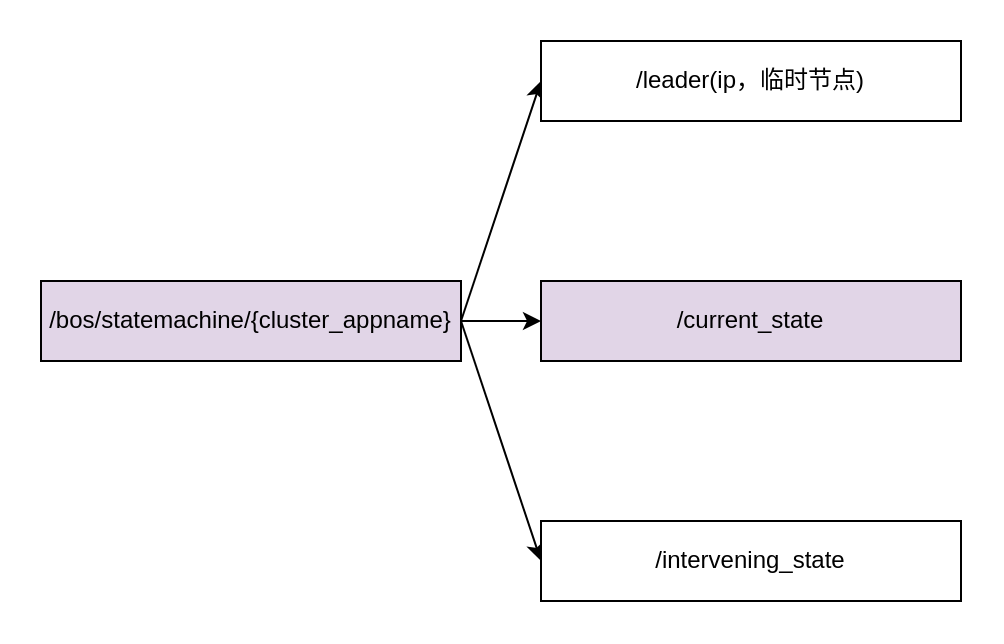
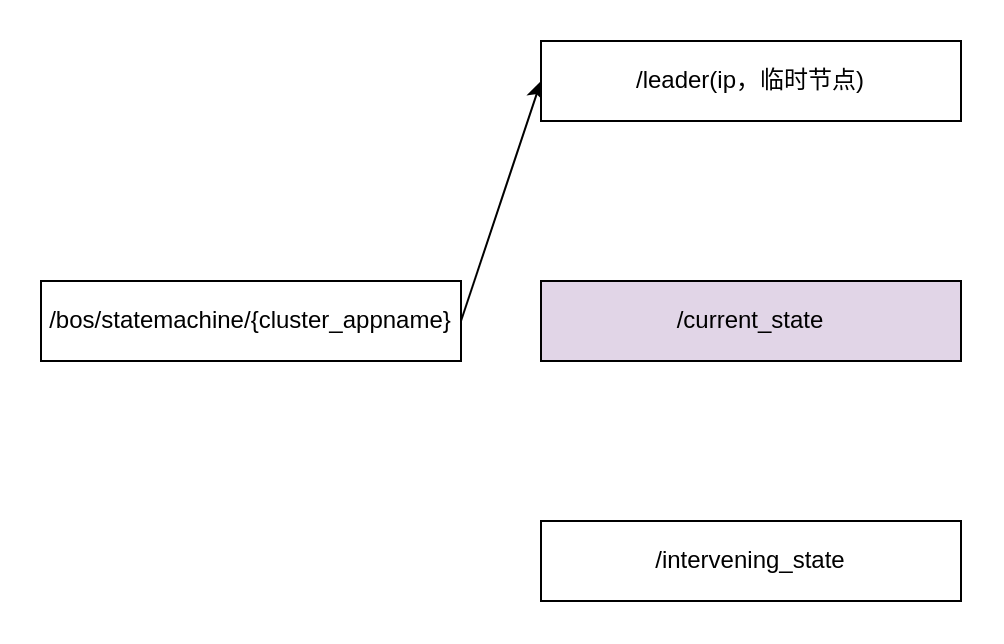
(251, 321) -> (251, 321)
(496, 321) -> none
(500, 437) -> none
